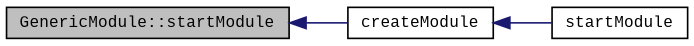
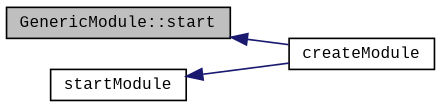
(148, 23) -> (118, 23)
(531, 23) -> (246, 69)
